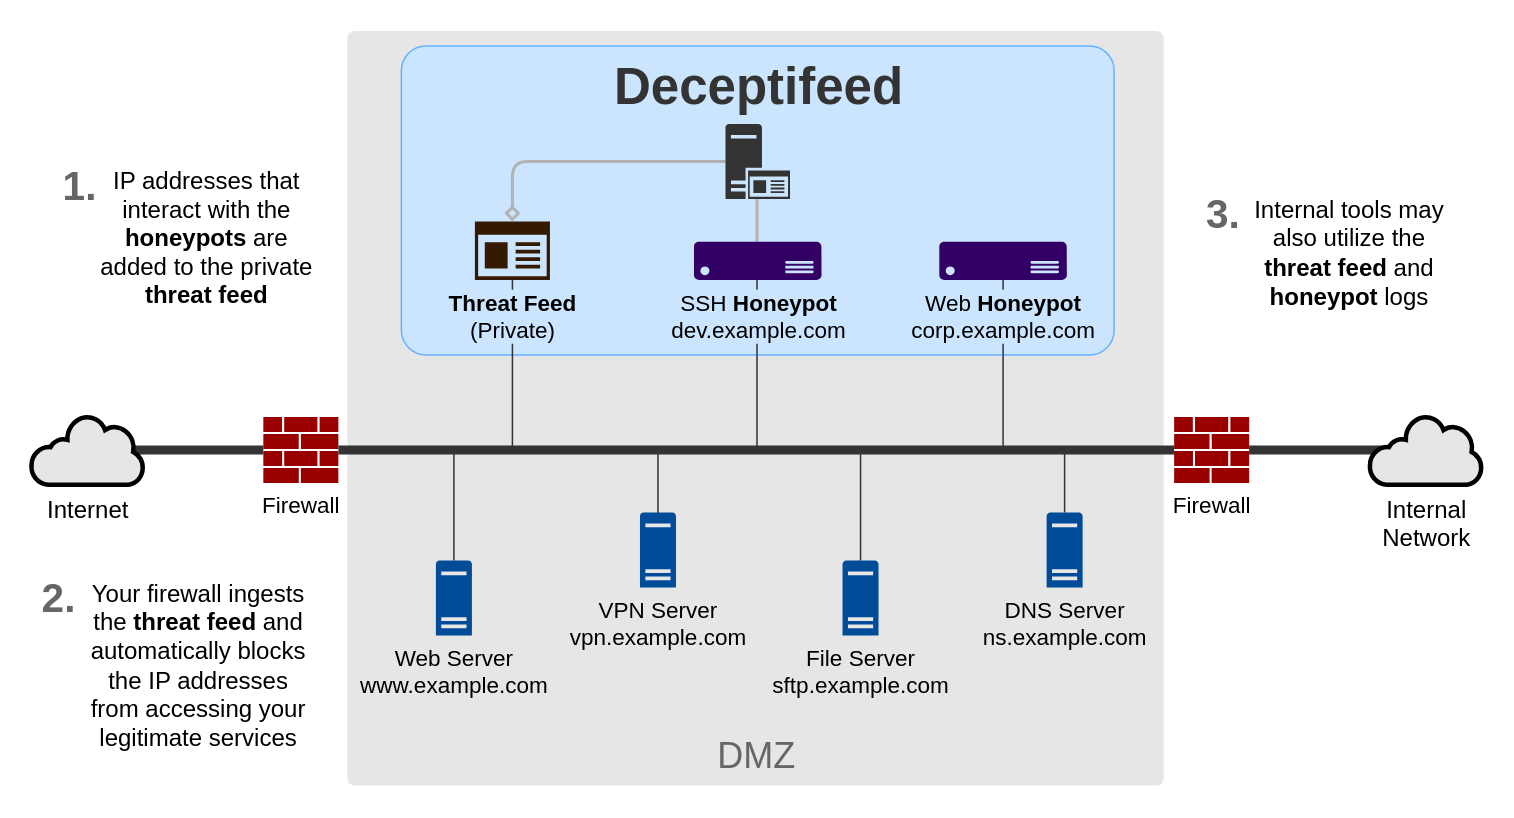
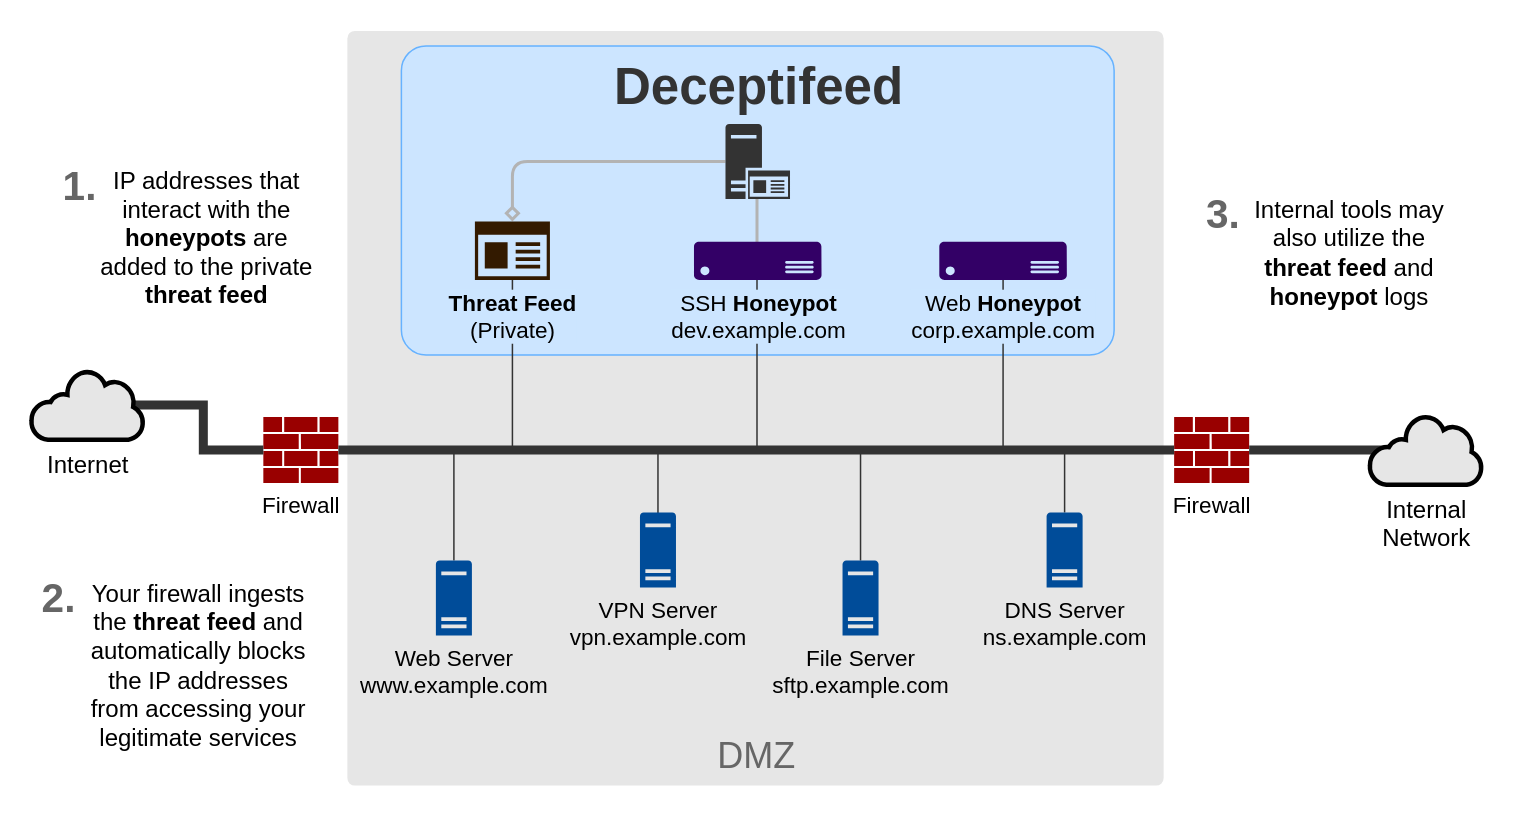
(87, 450) -> (87, 405)
